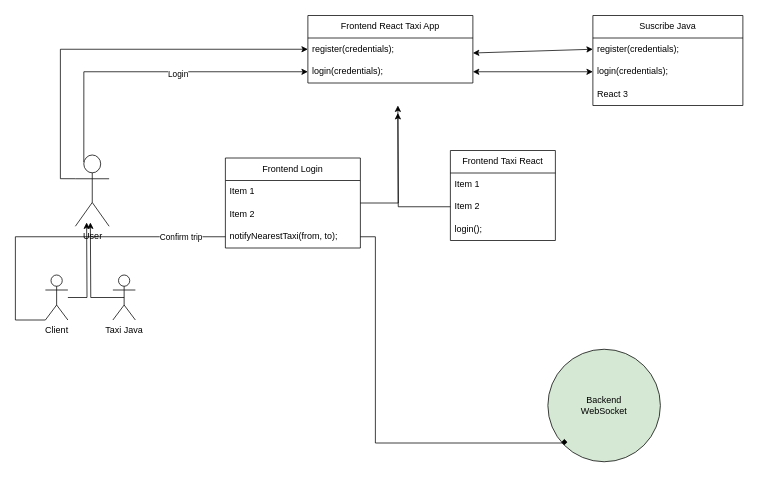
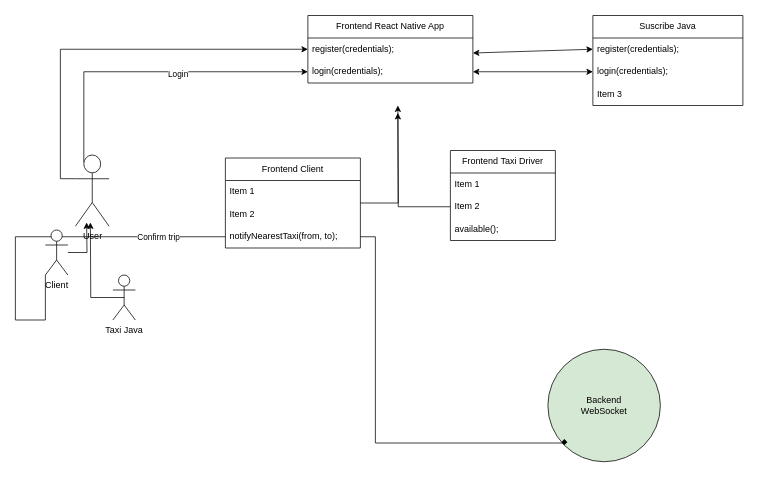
(390, 27) -> (390, 27)
(614, 94) -> (611, 94)
(503, 162) -> (503, 162)
(293, 169) -> (293, 169)
(472, 229) -> (480, 229)
(57, 297) -> (57, 252)
